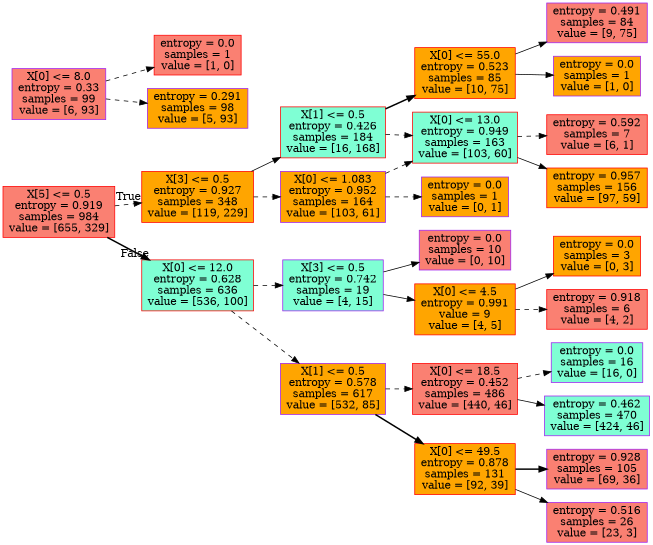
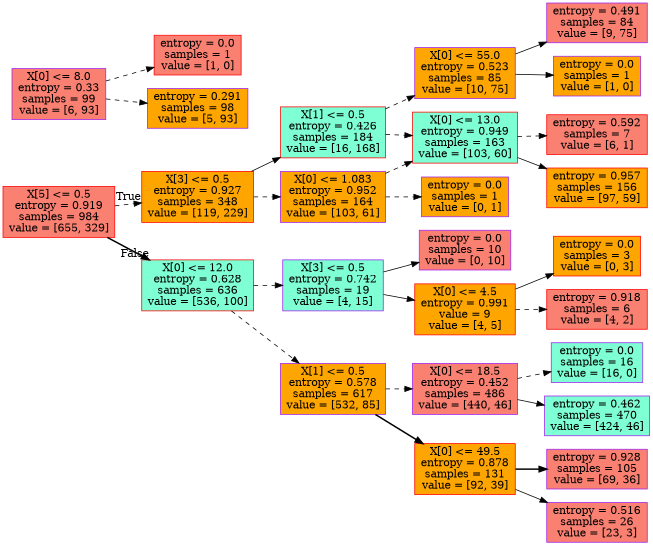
(465, 73) -> (465, 73)
(397, 104) -> (397, 104)
(465, 389) -> (465, 389)
